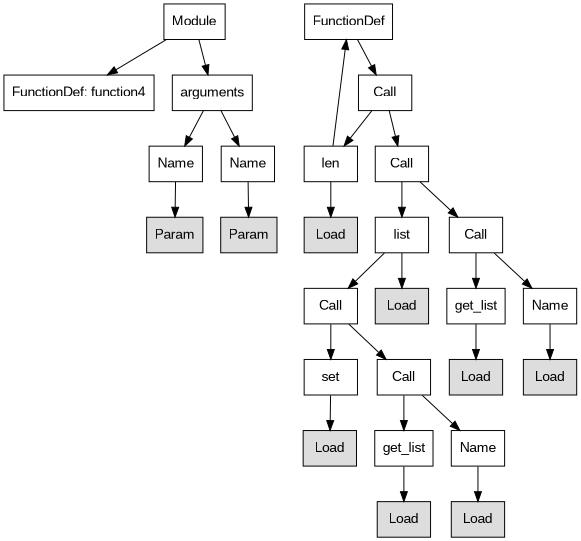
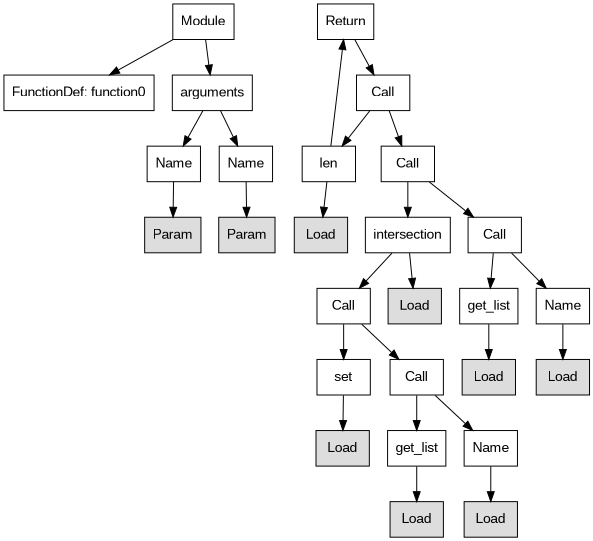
(349, 22) -> (346, 22)
(79, 93) -> (79, 93)
(402, 235) -> (408, 235)
